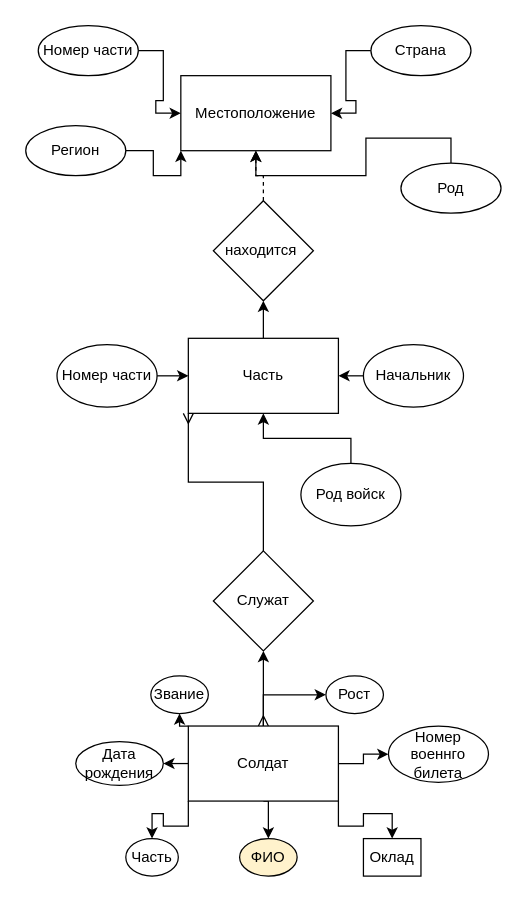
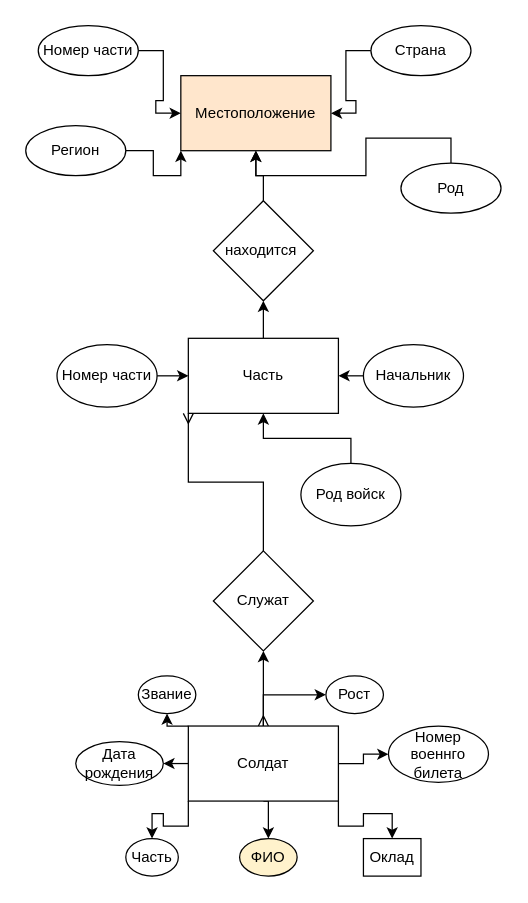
(256, 113) -> (256, 113)
(263, 188) -> (263, 188)
(179, 694) -> (167, 694)
